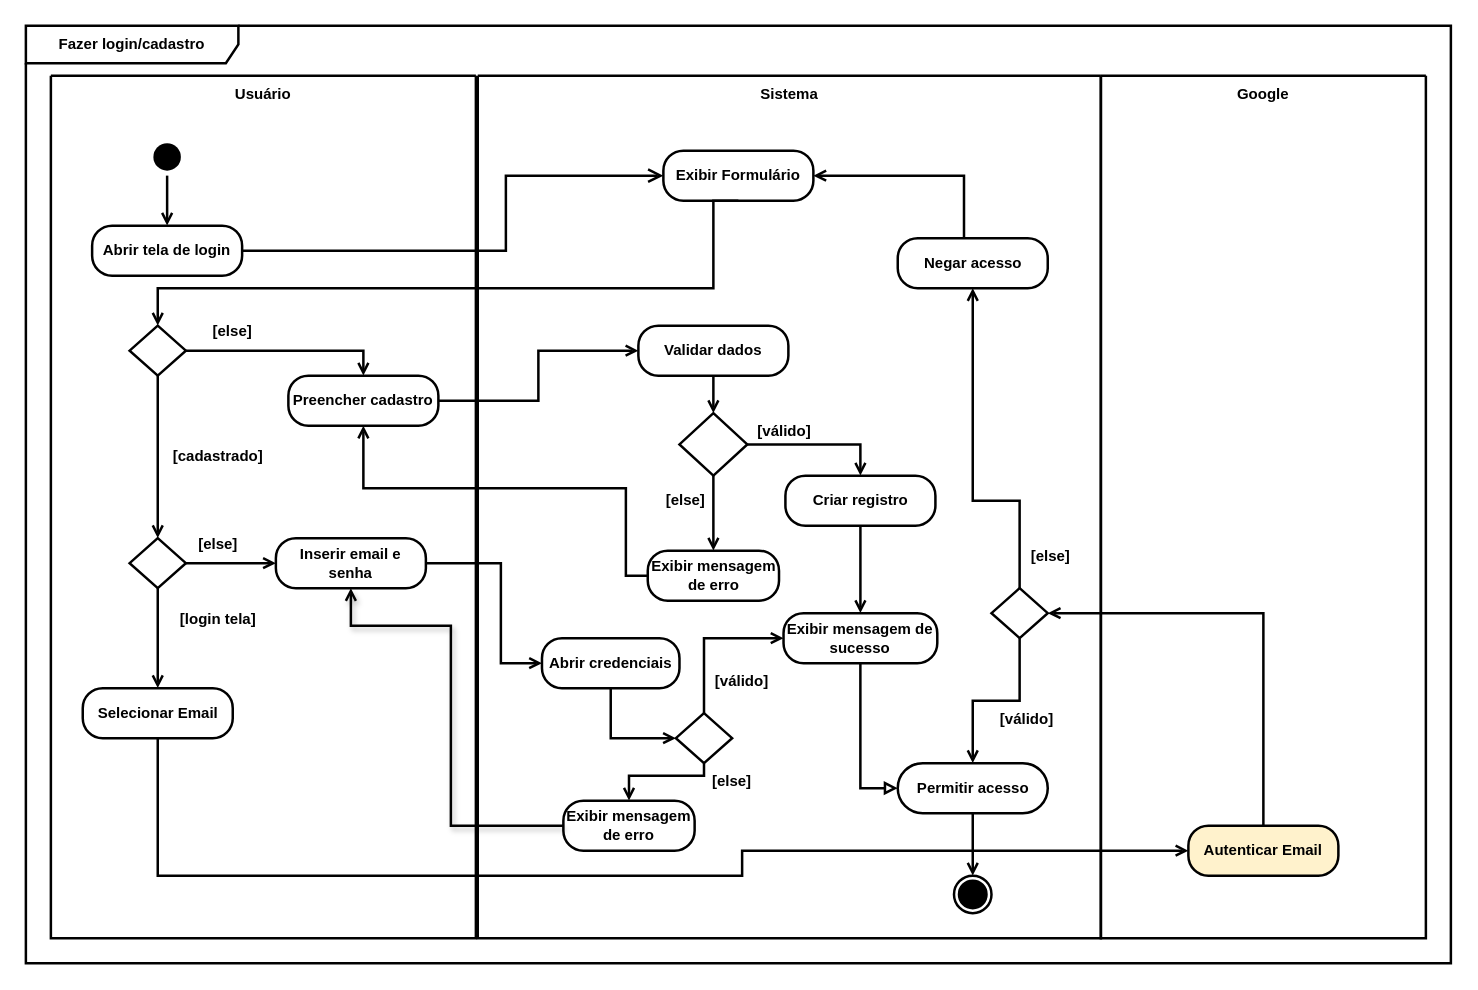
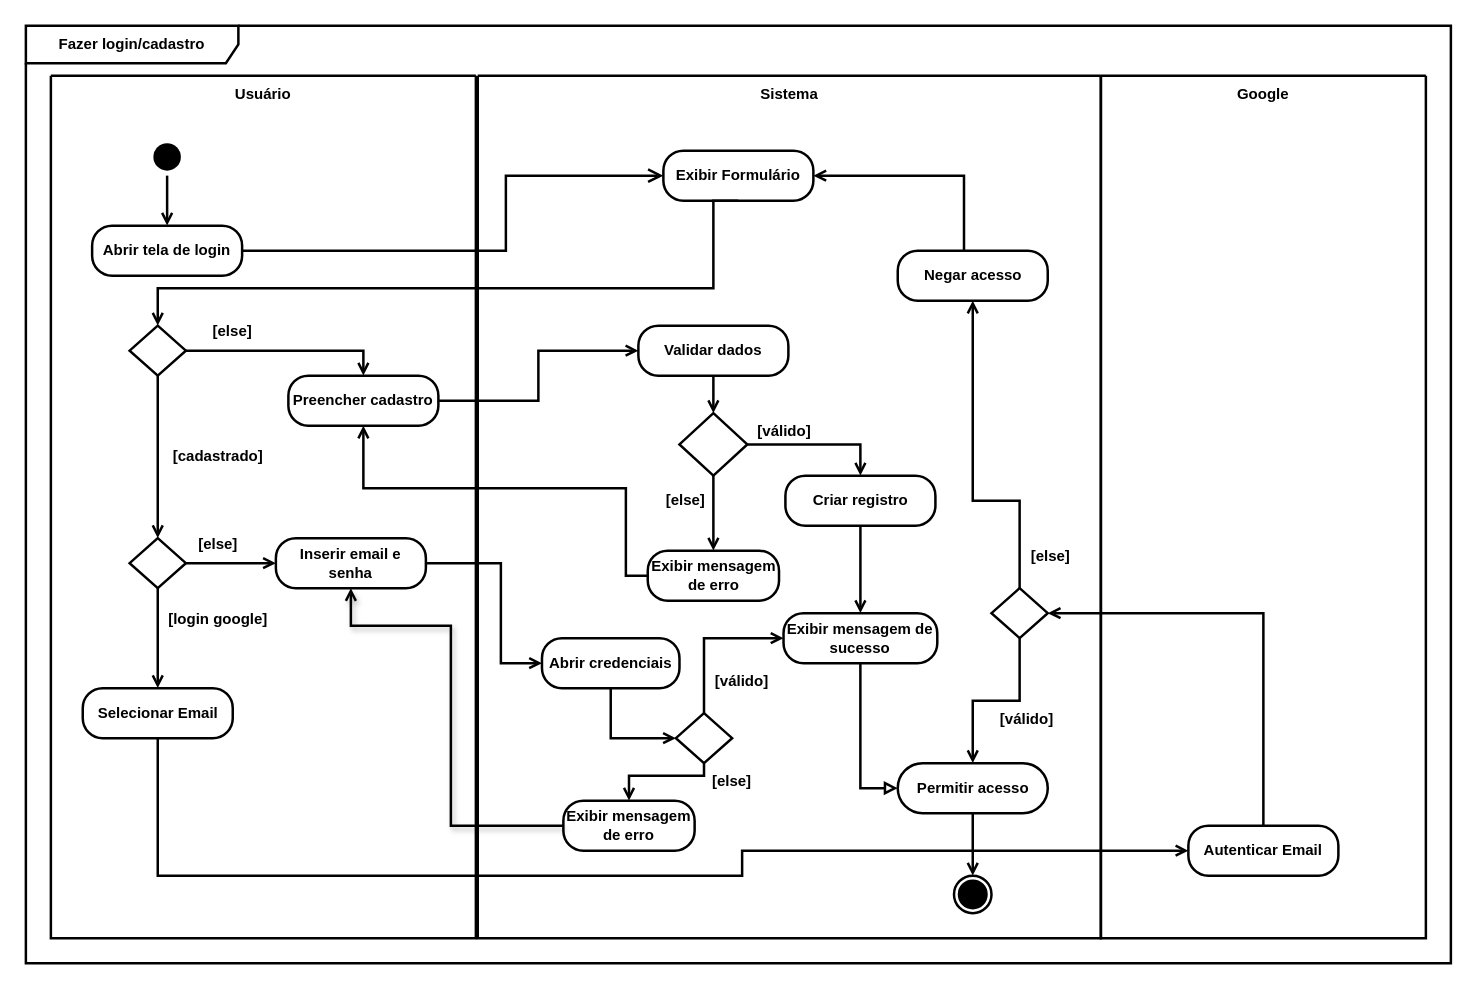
(973, 263) -> (973, 276)
(218, 619) -> (218, 619)
(1263, 851) -> (1263, 851)
